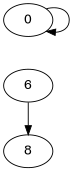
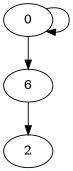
none -> (28, 48)
(28, 151) -> (28, 151)
